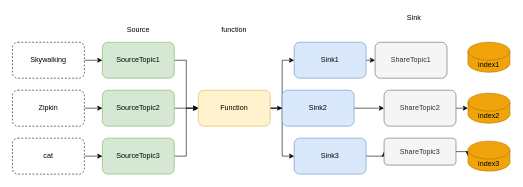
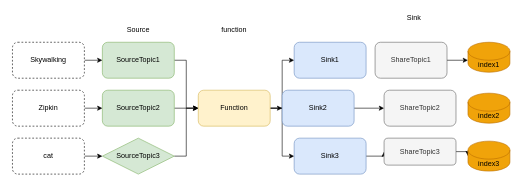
(369, 60) -> none
none -> (462, 60)
(462, 108) -> none
(138, 156) -> (138, 156)
